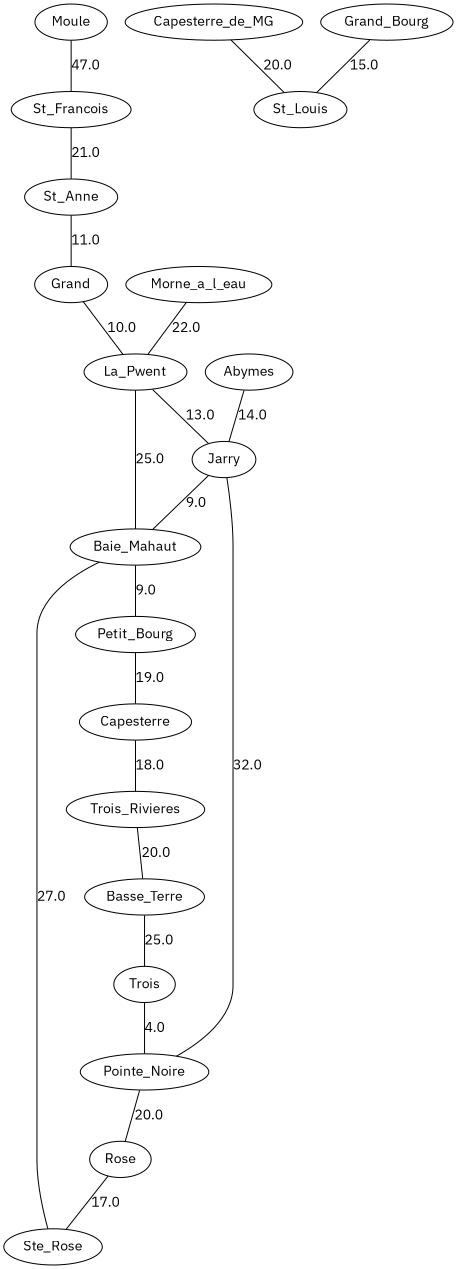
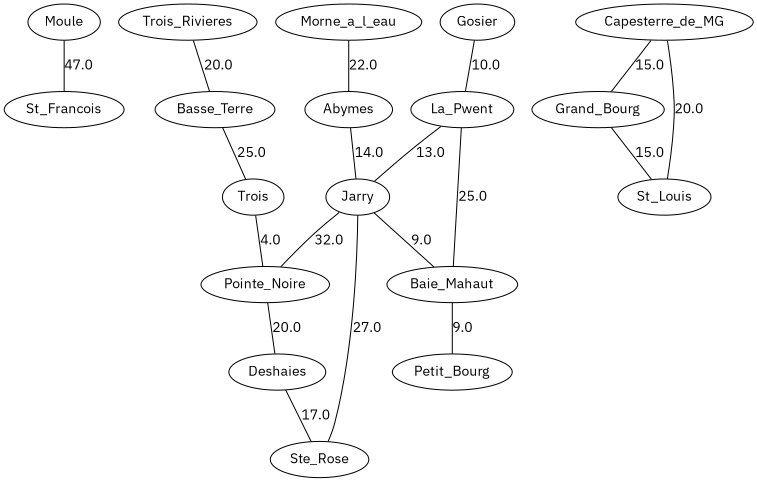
none -> (631, 66)
(71, 197) -> none
(71, 285) -> (477, 22)
(167, 328) -> (349, 66)
(135, 722) -> none
(37, 882) -> (351, 330)
(120, 1159) -> (277, 372)
